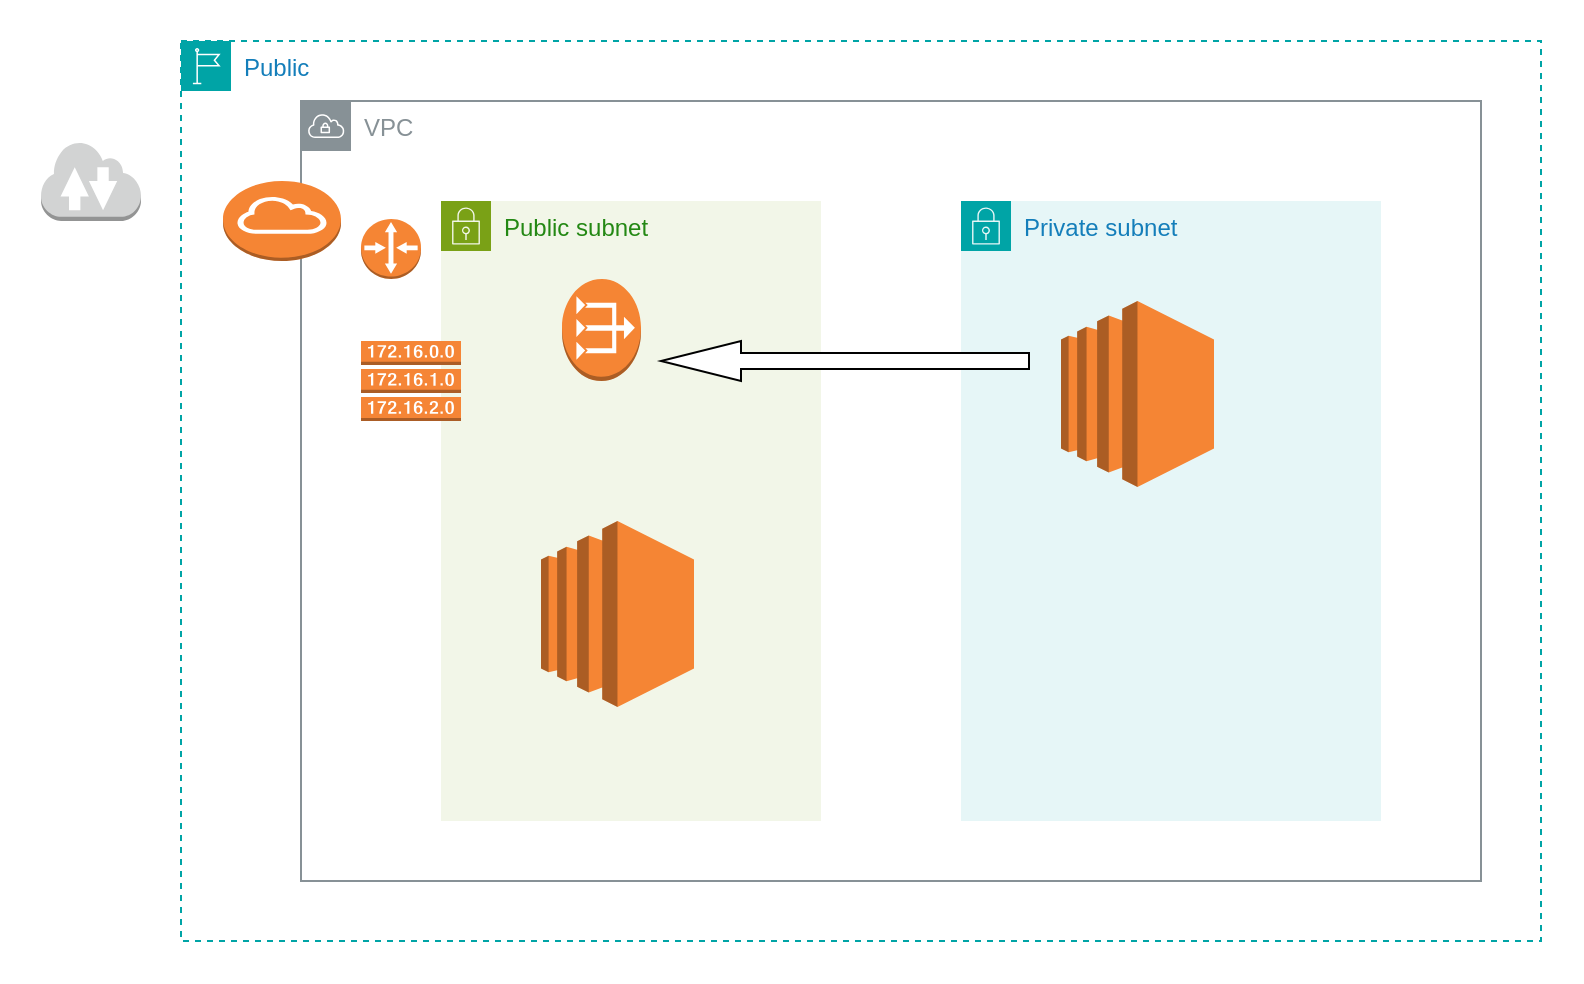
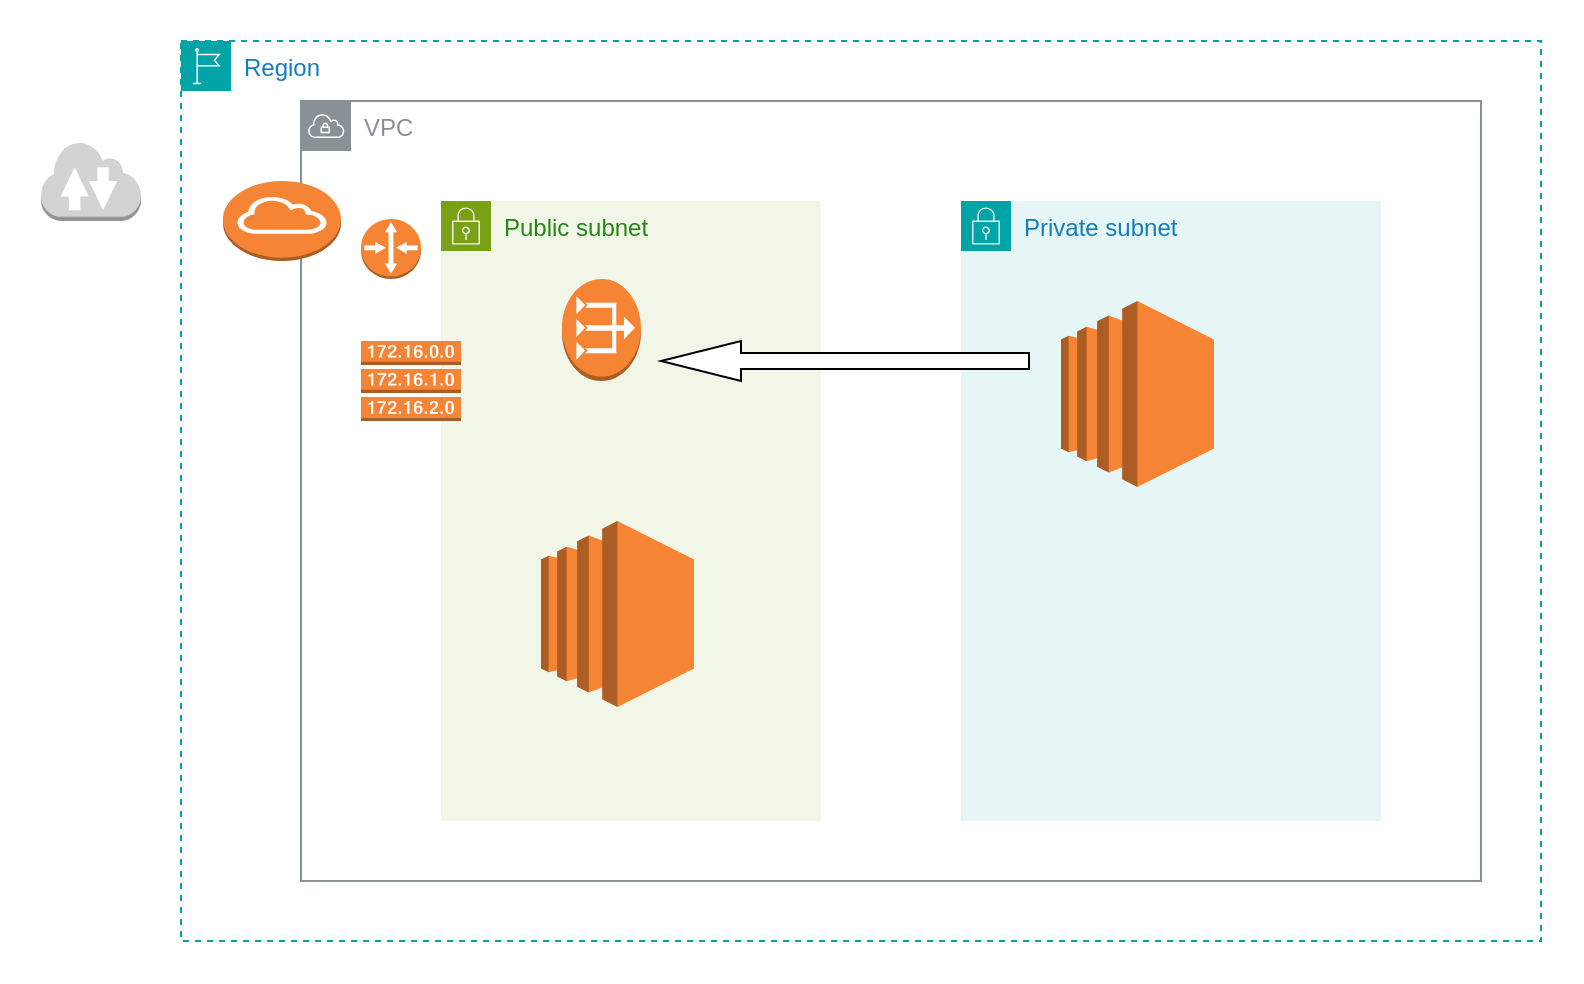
(279, 69) -> (282, 69)
